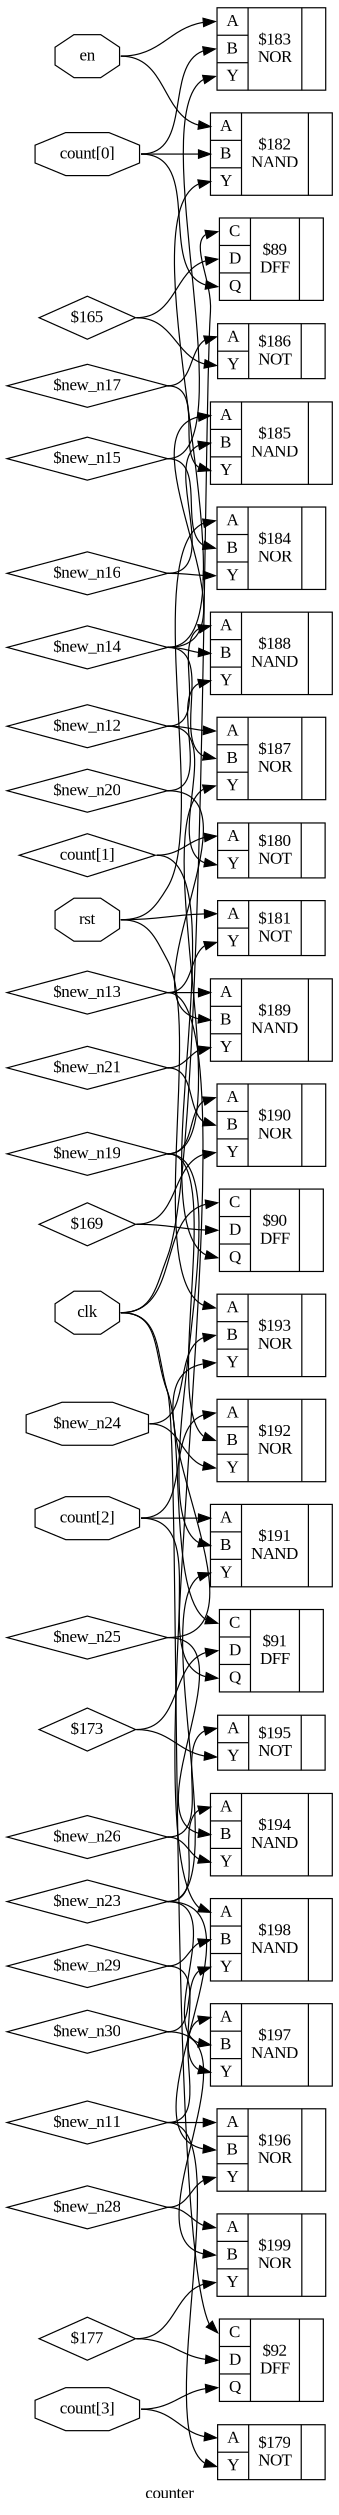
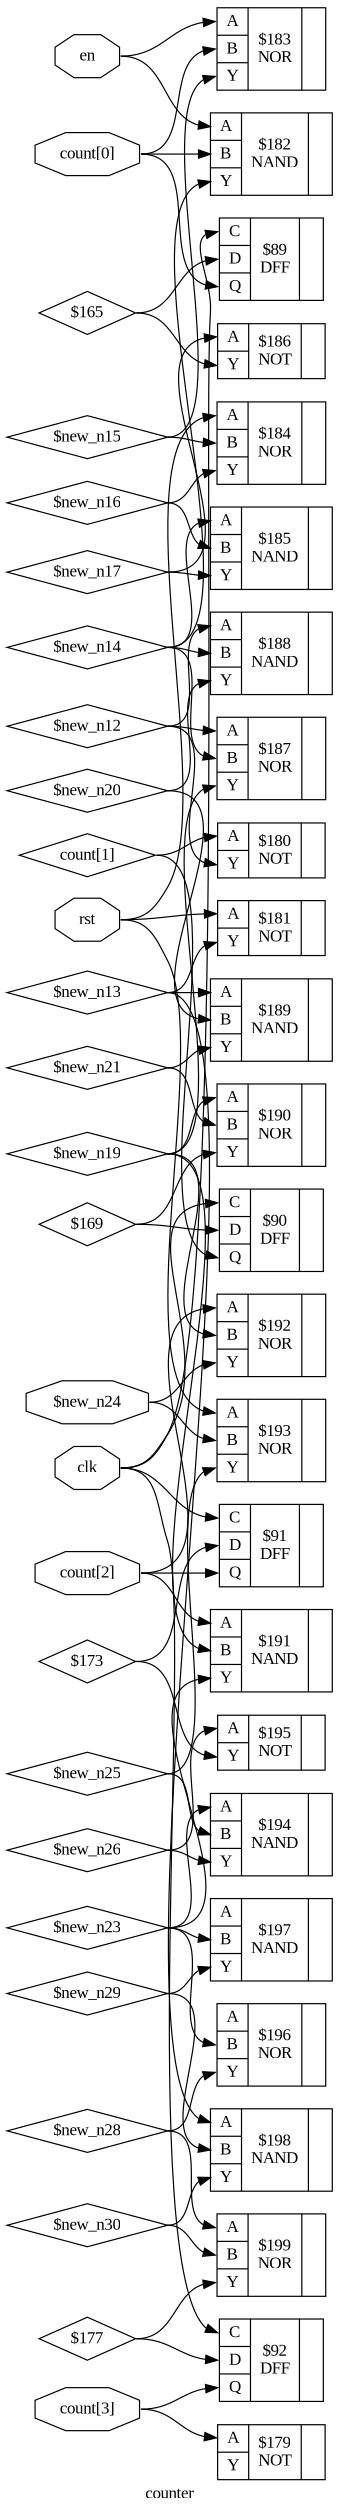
(87, 2123) -> none
